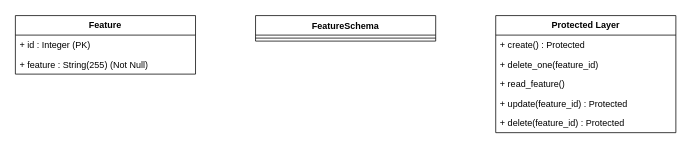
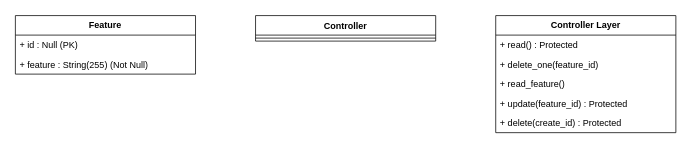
(585, 25) -> (585, 25)
(345, 26) -> (345, 26)
(61, 46) -> (51, 46)
(551, 46) -> (546, 46)
(573, 124) -> (571, 124)
